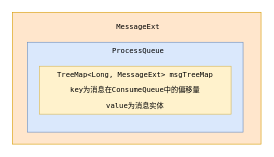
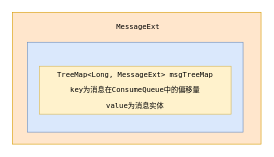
(138, 51) -> none
